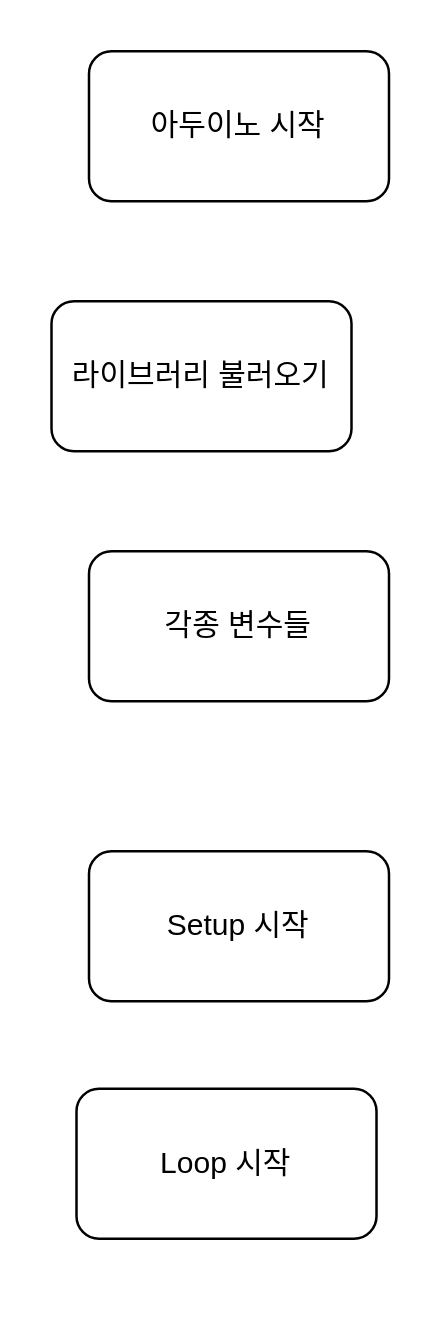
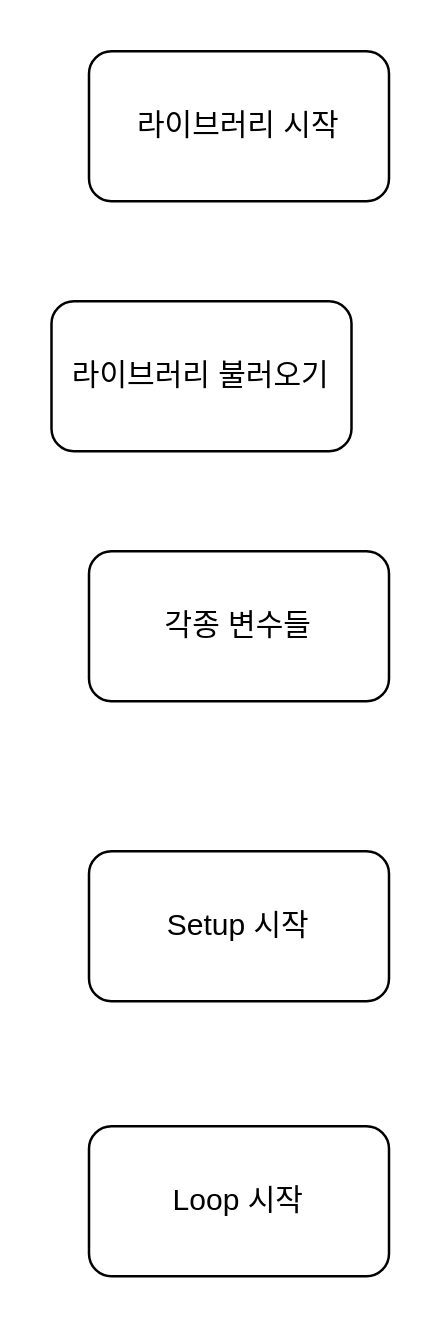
(239, 126) -> (239, 126)
(226, 1164) -> (239, 1201)
